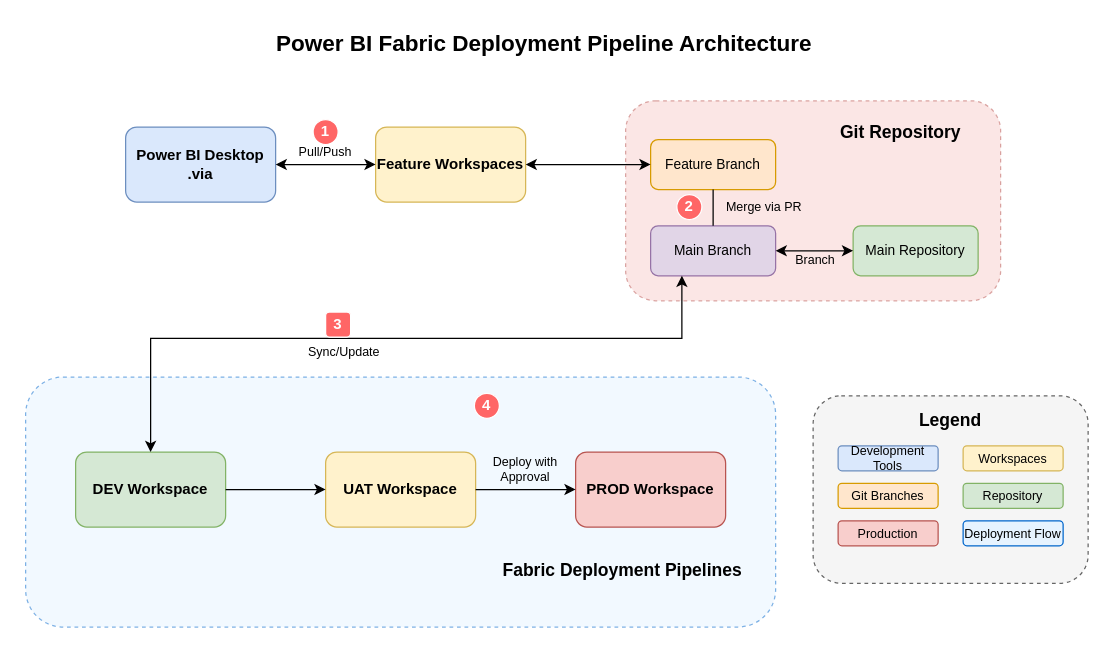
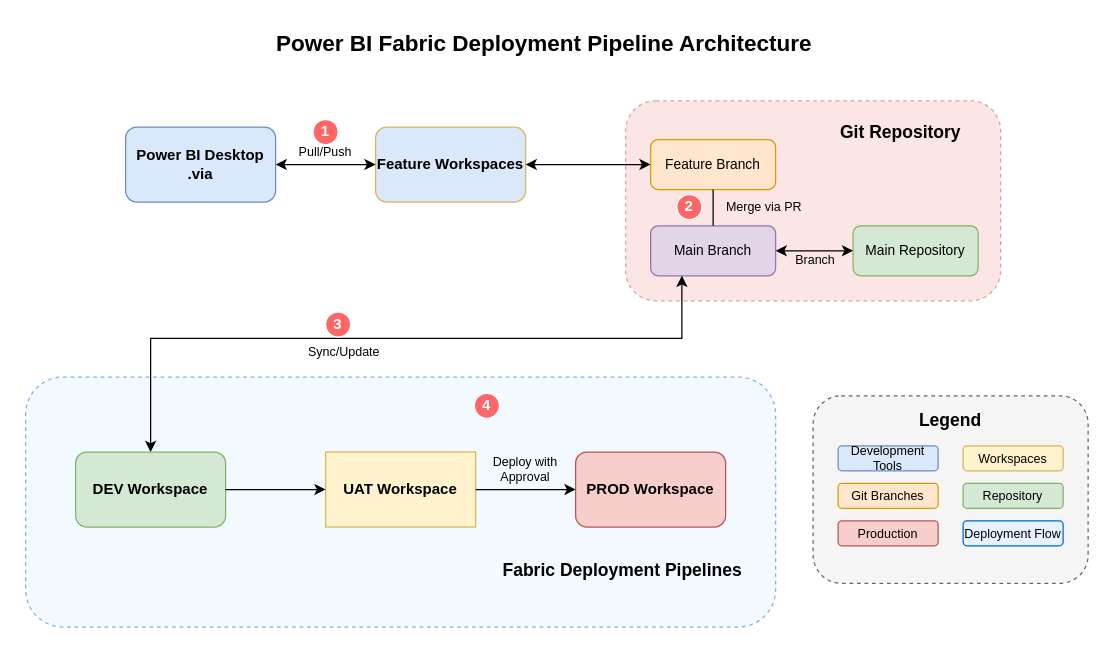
(451, 164) -> (451, 164)
(338, 324) -> (338, 324)
(401, 489) -> (401, 489)
